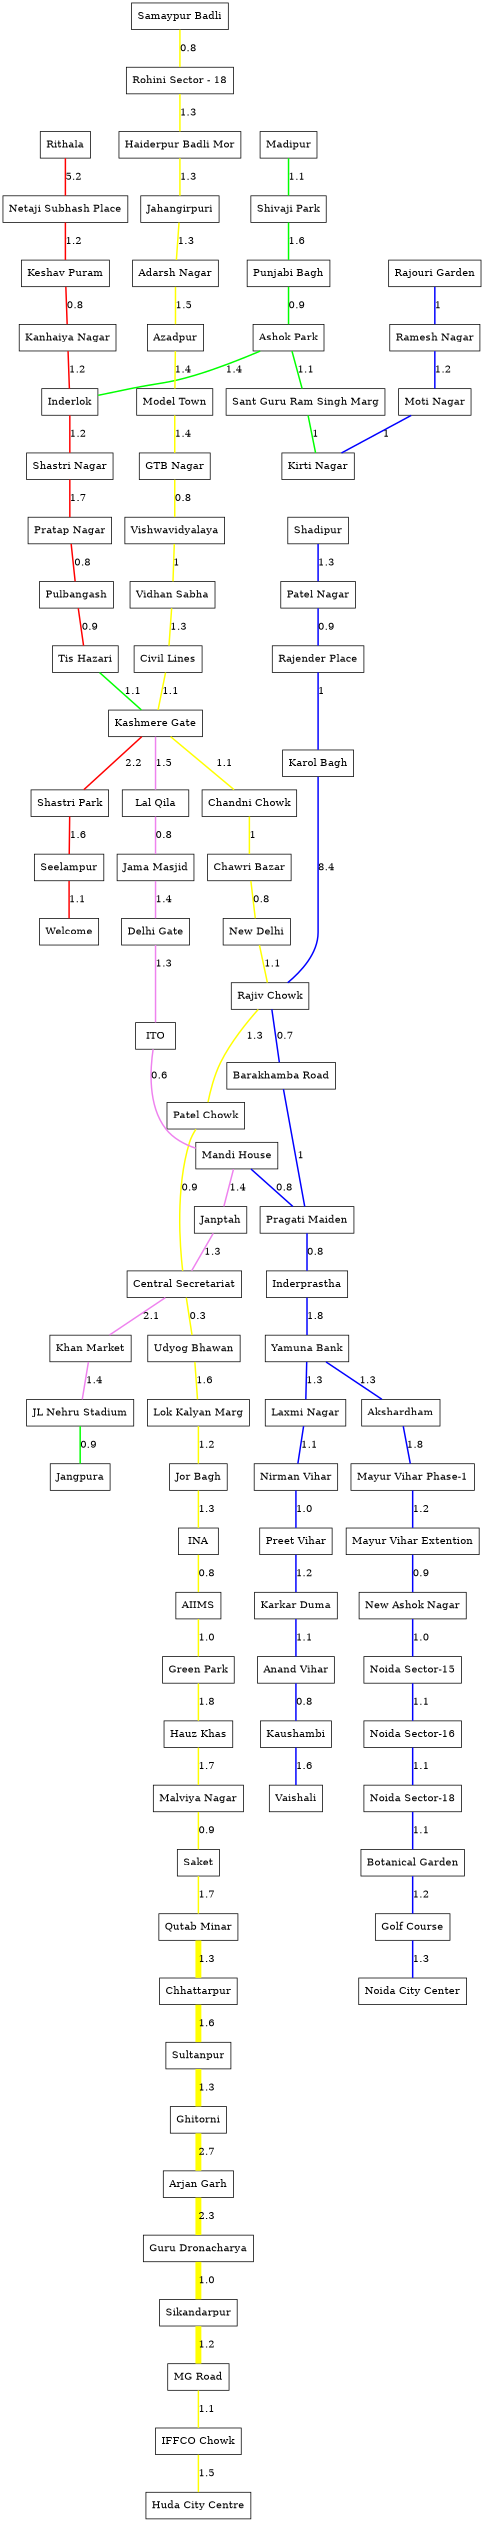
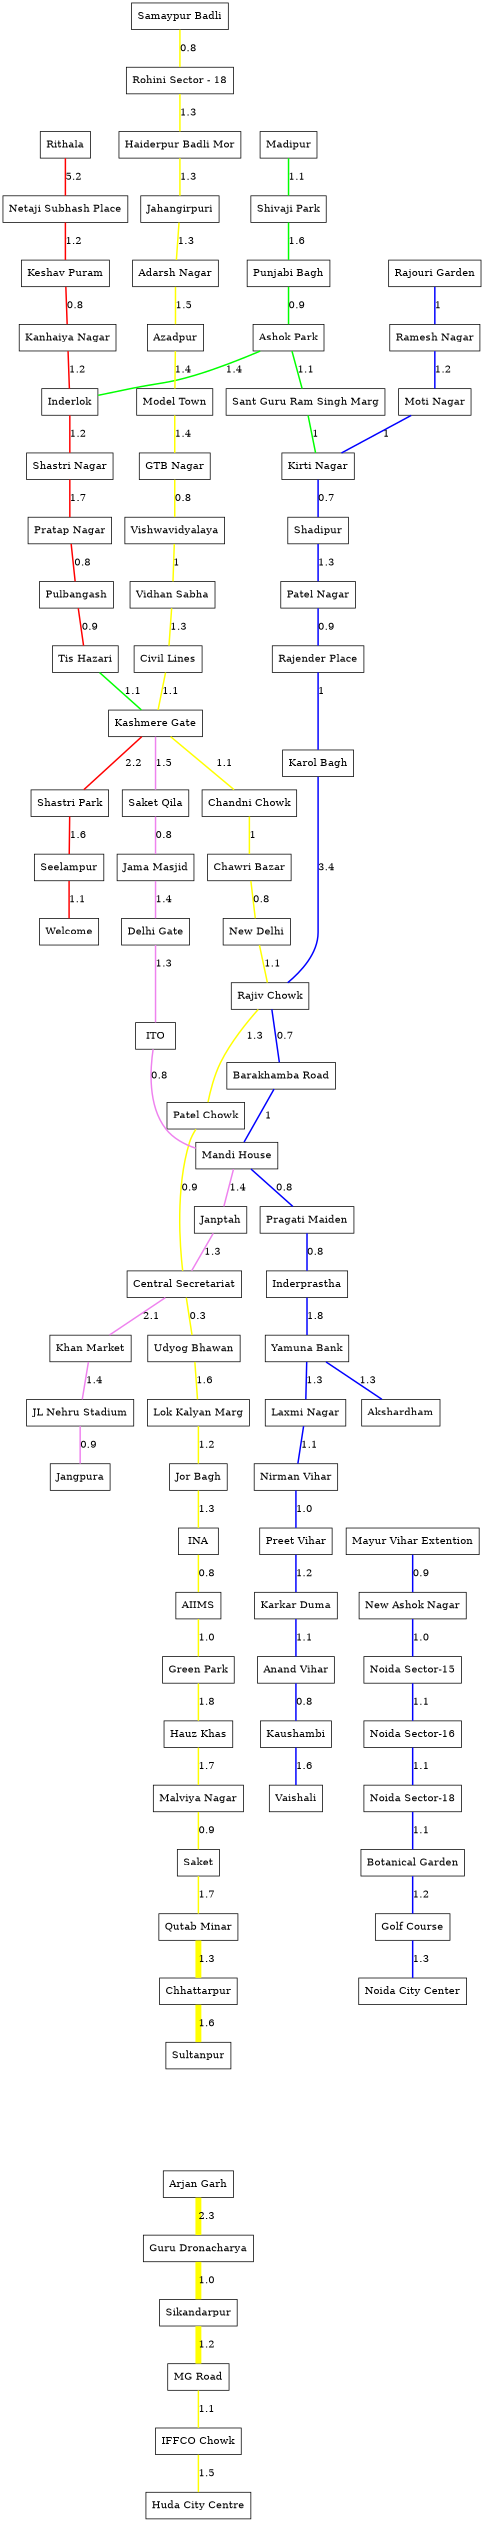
none -> (318, 498)
(156, 803) -> (156, 803)
(327, 867) -> (327, 867)
(160, 1076) -> (160, 1076)
(294, 1148) -> (259, 1116)
(80, 1445) -> (80, 1445)
(413, 1477) -> none
(198, 2120) -> none
